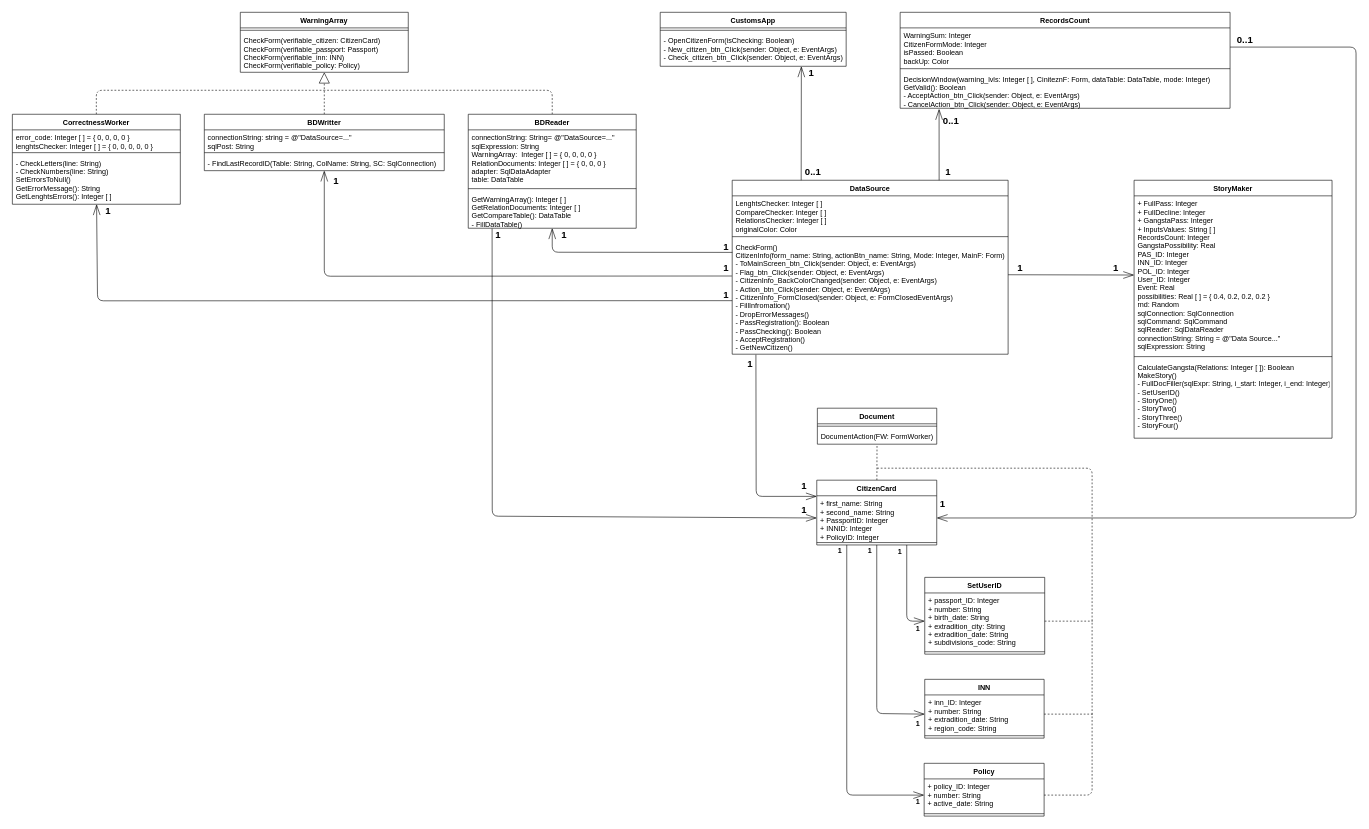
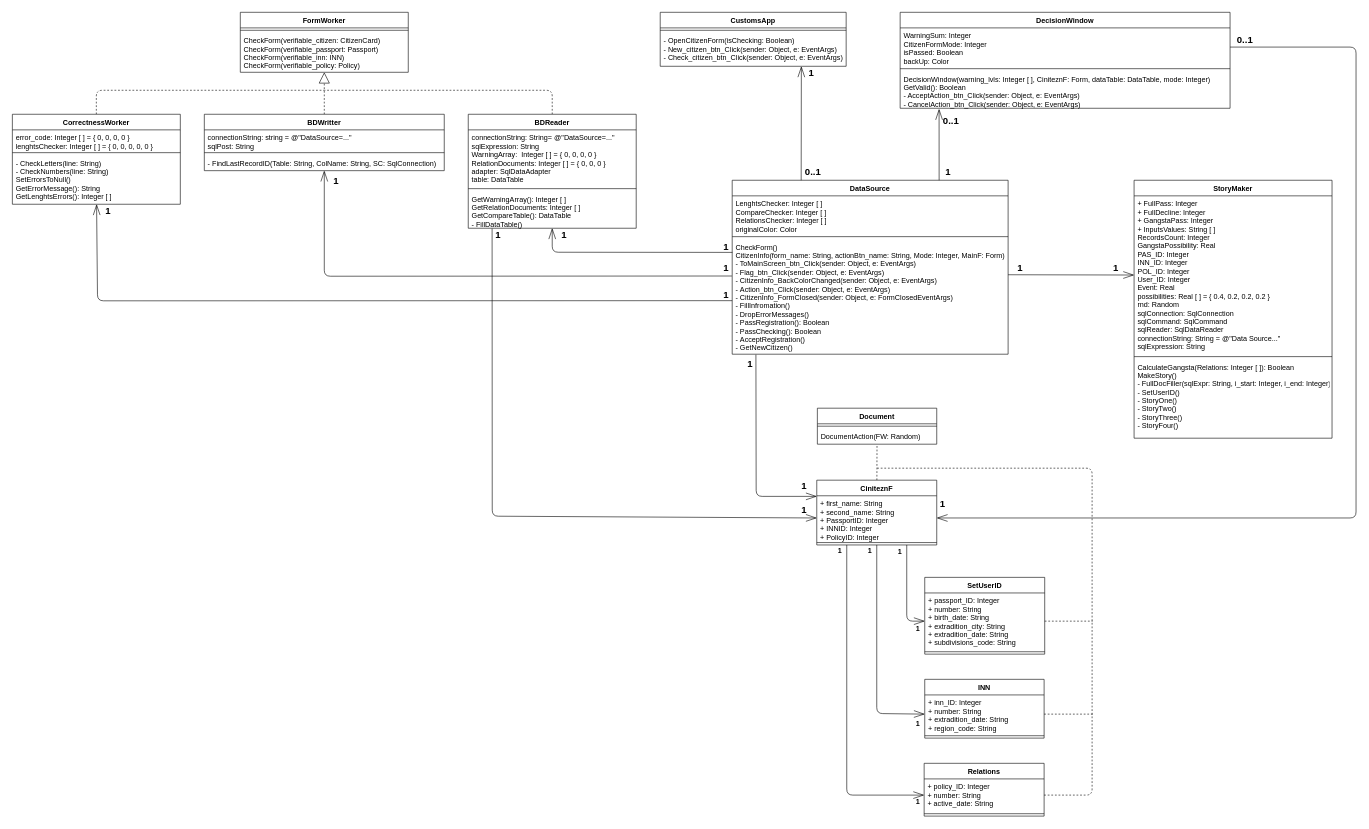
(324, 20) -> (324, 20)
(1065, 20) -> (1065, 20)
(878, 437) -> (870, 437)
(877, 488) -> (877, 488)
(984, 772) -> (984, 772)
